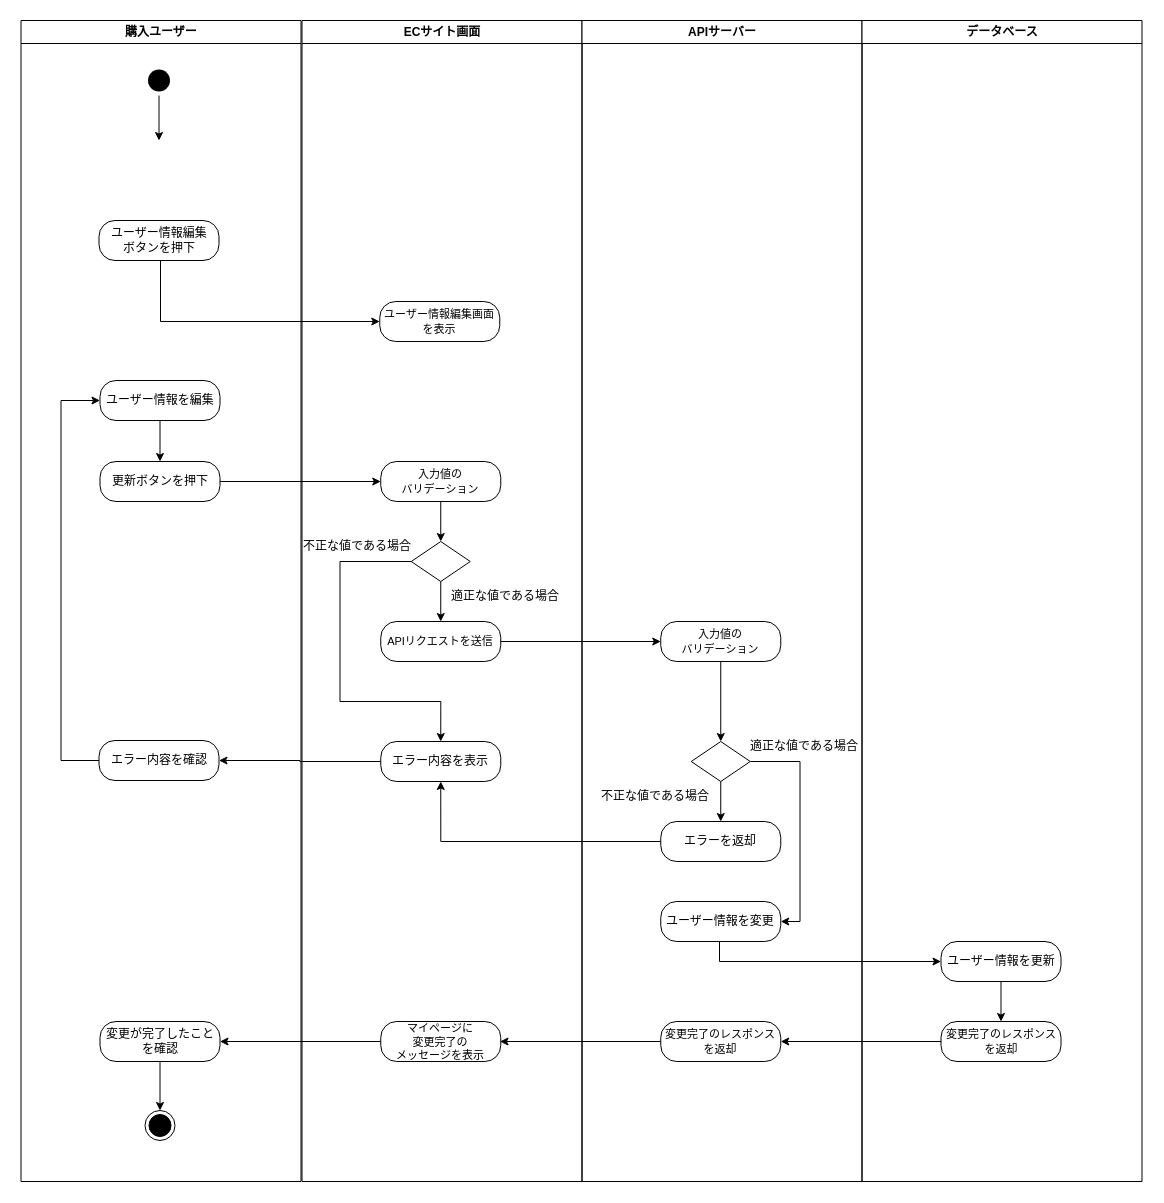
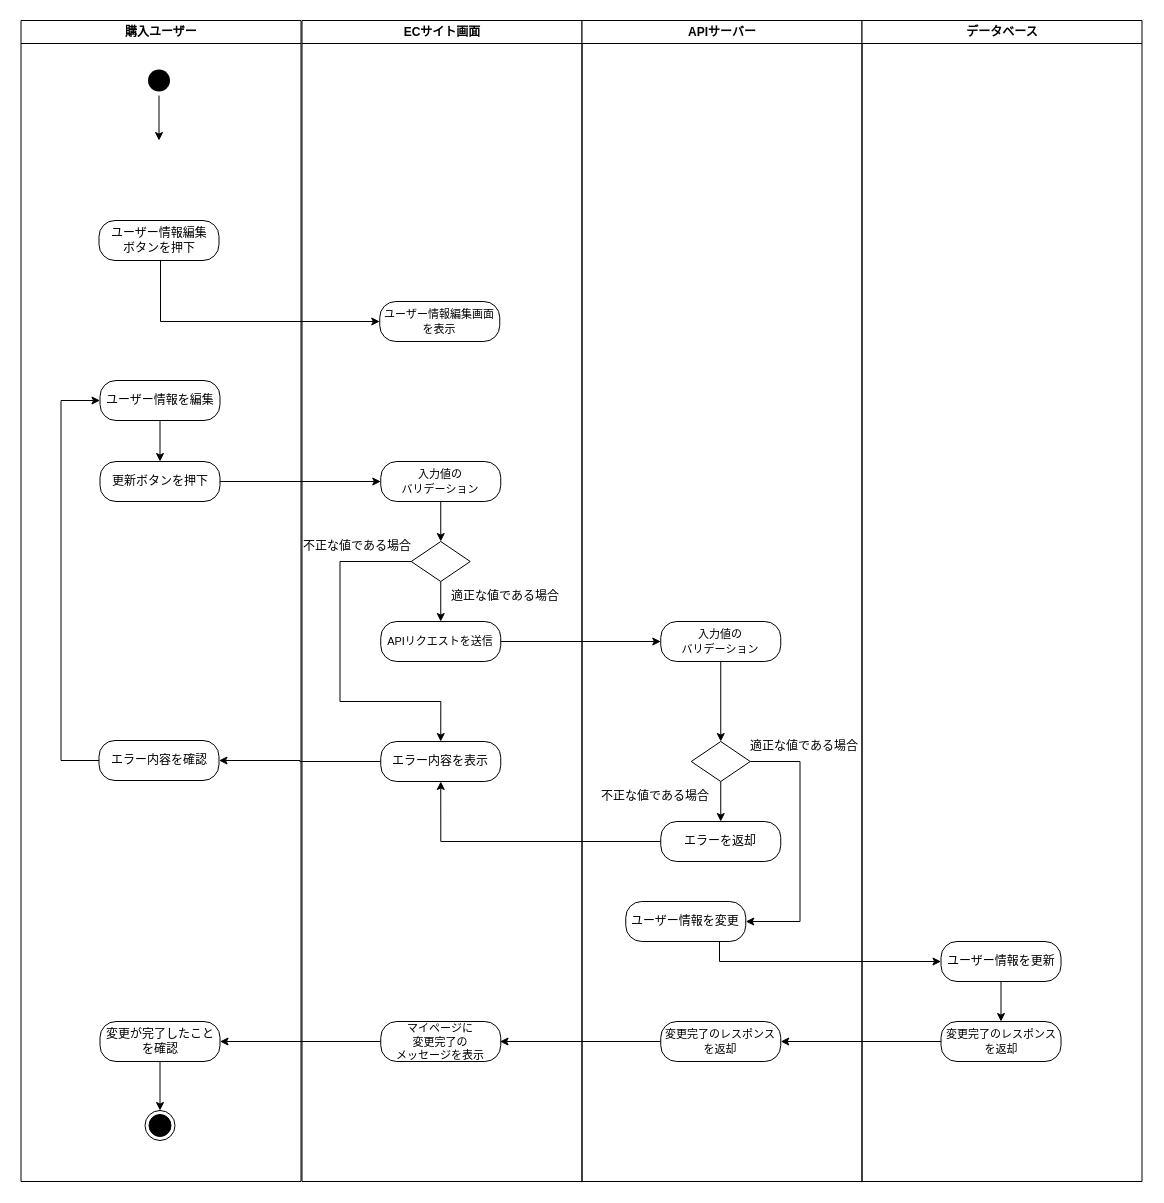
(721, 922) -> (686, 922)
